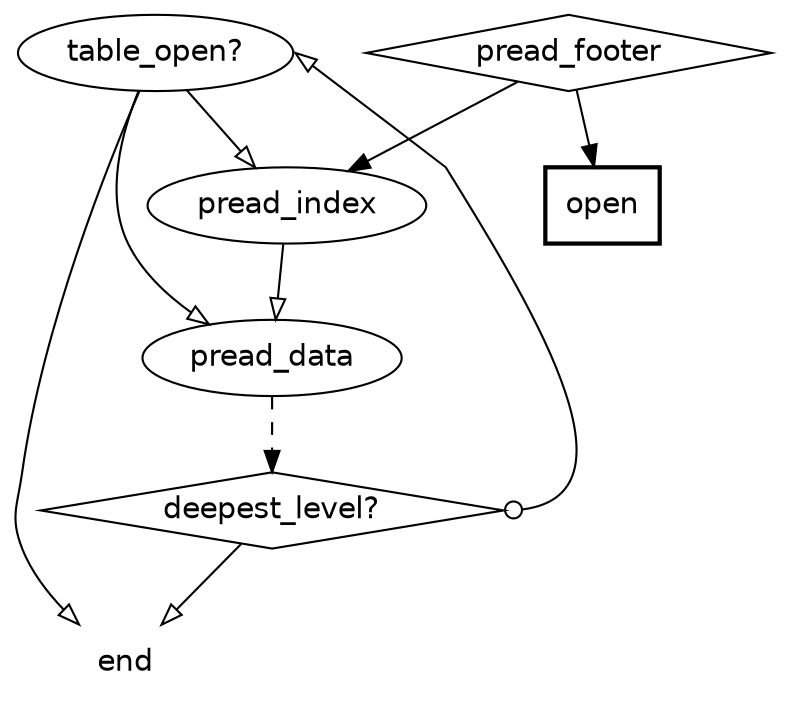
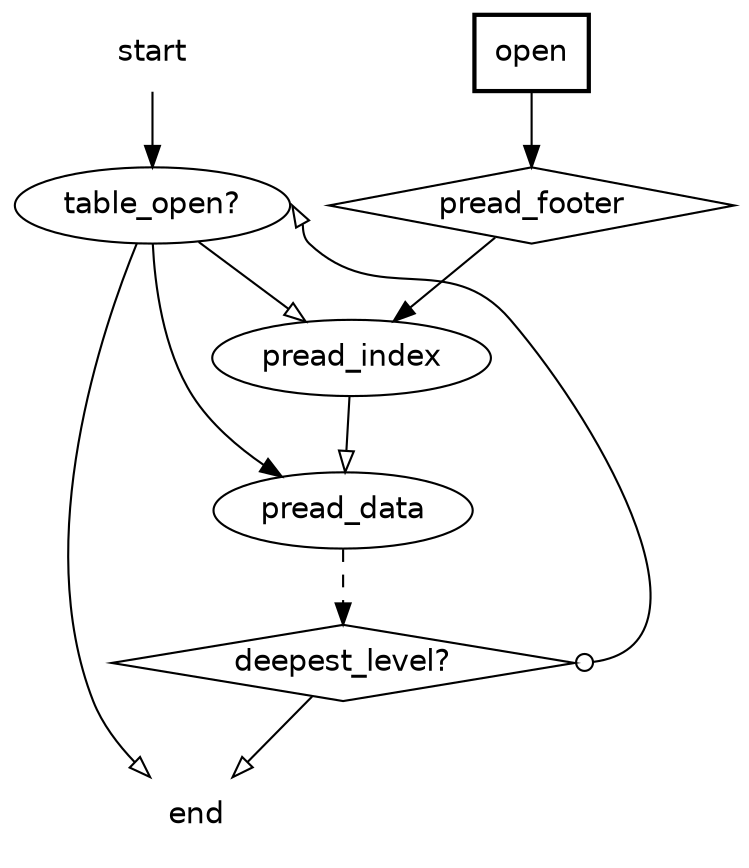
none -> (152, 53)
(583, 118) -> (532, 119)
(119, 213) -> (179, 370)
